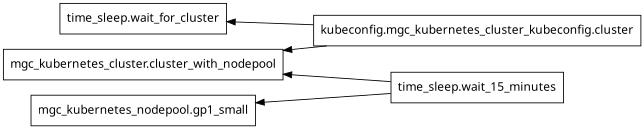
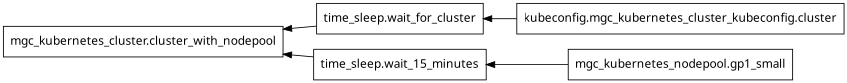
(309, 48) -> (304, 27)
(328, 98) -> (531, 65)
